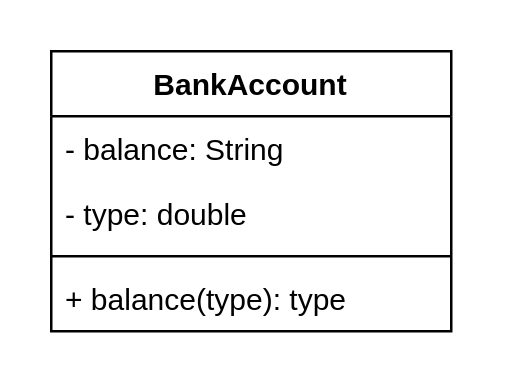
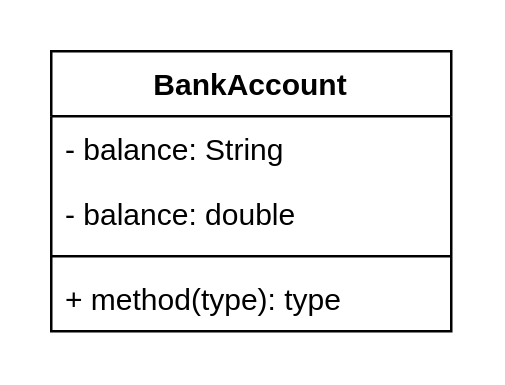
(167, 215) -> (188, 215)
(226, 300) -> (221, 300)
